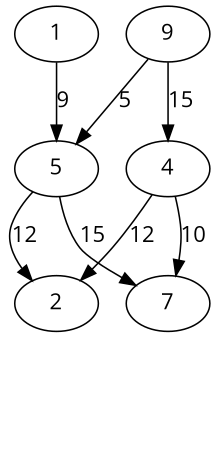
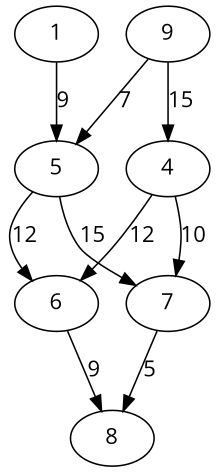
(129, 101) -> (129, 101)
(57, 304) -> (57, 304)
none -> (112, 438)
